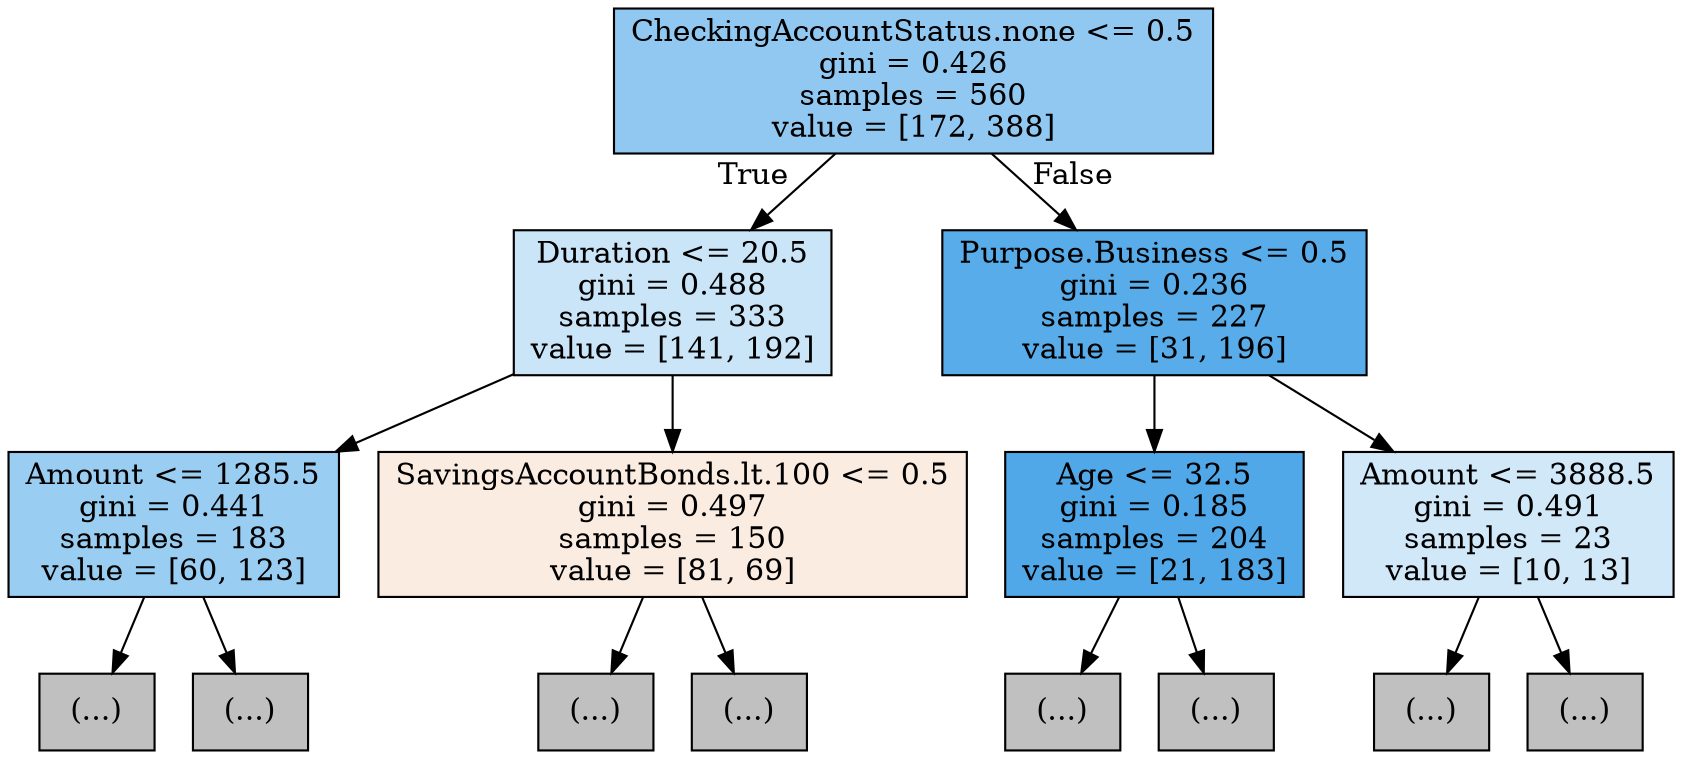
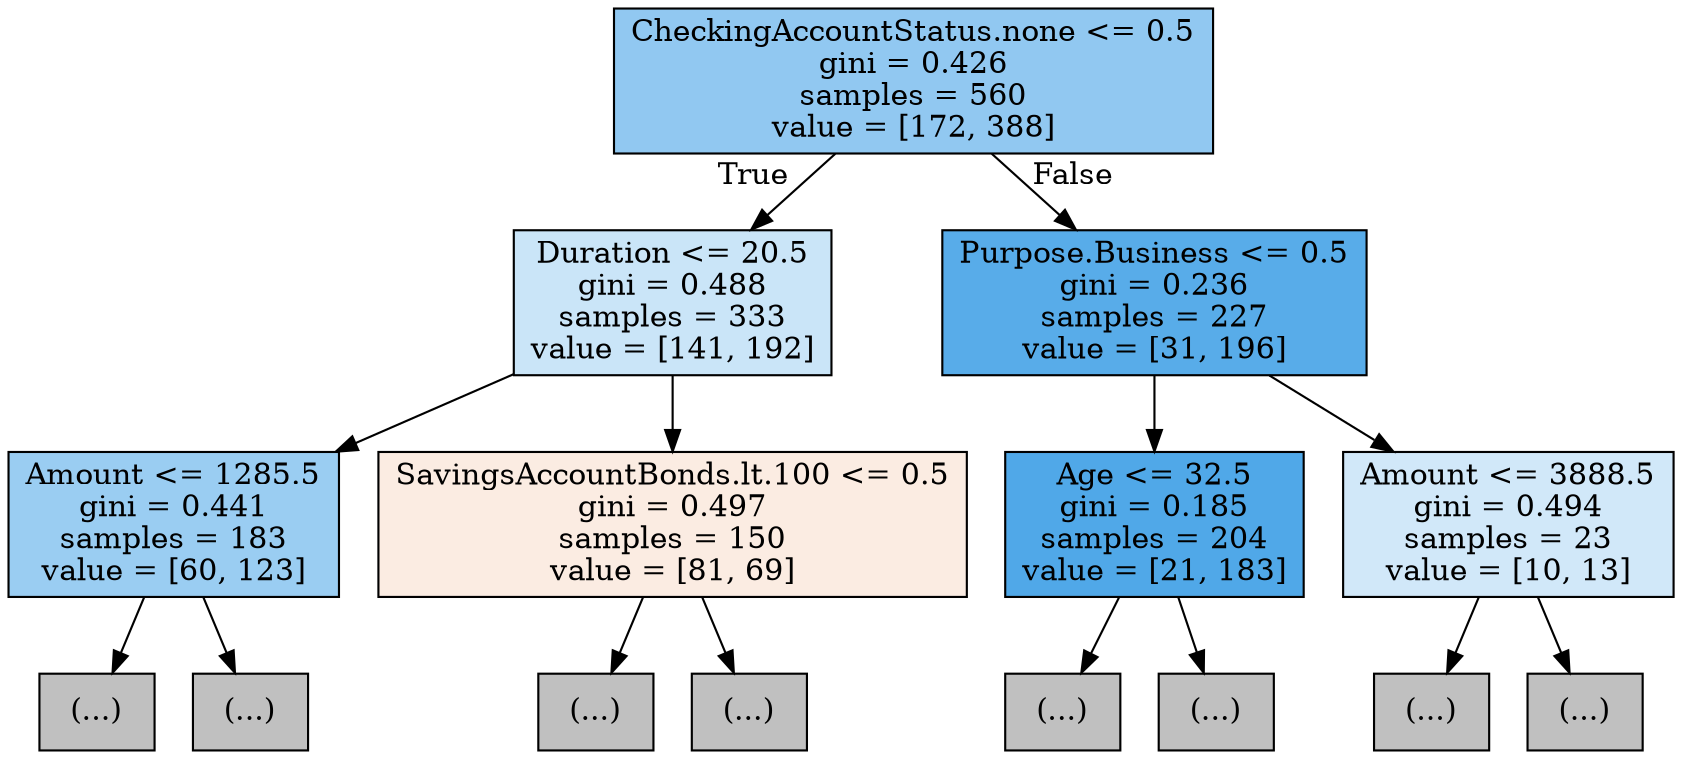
(1508, 524) -> (1508, 524)
